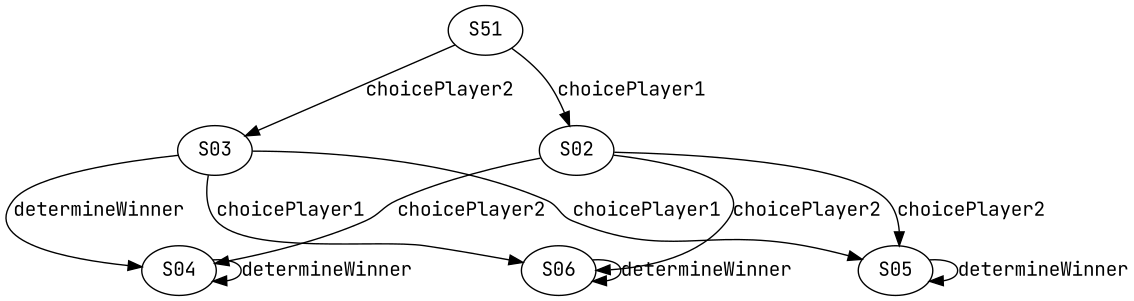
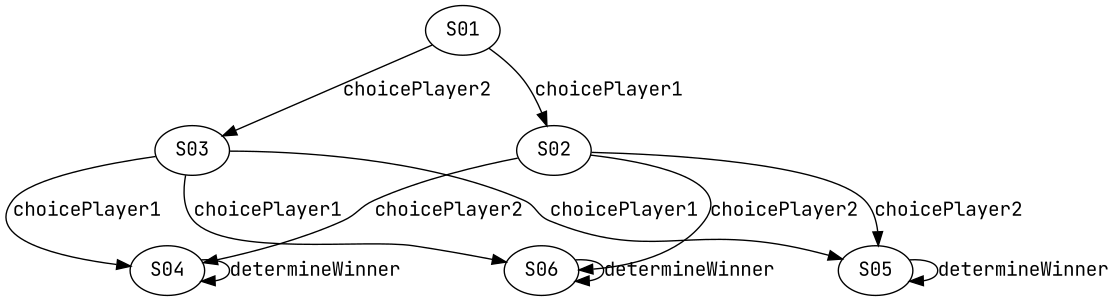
(485, 30) -> (463, 30)
(99, 211) -> (87, 211)
